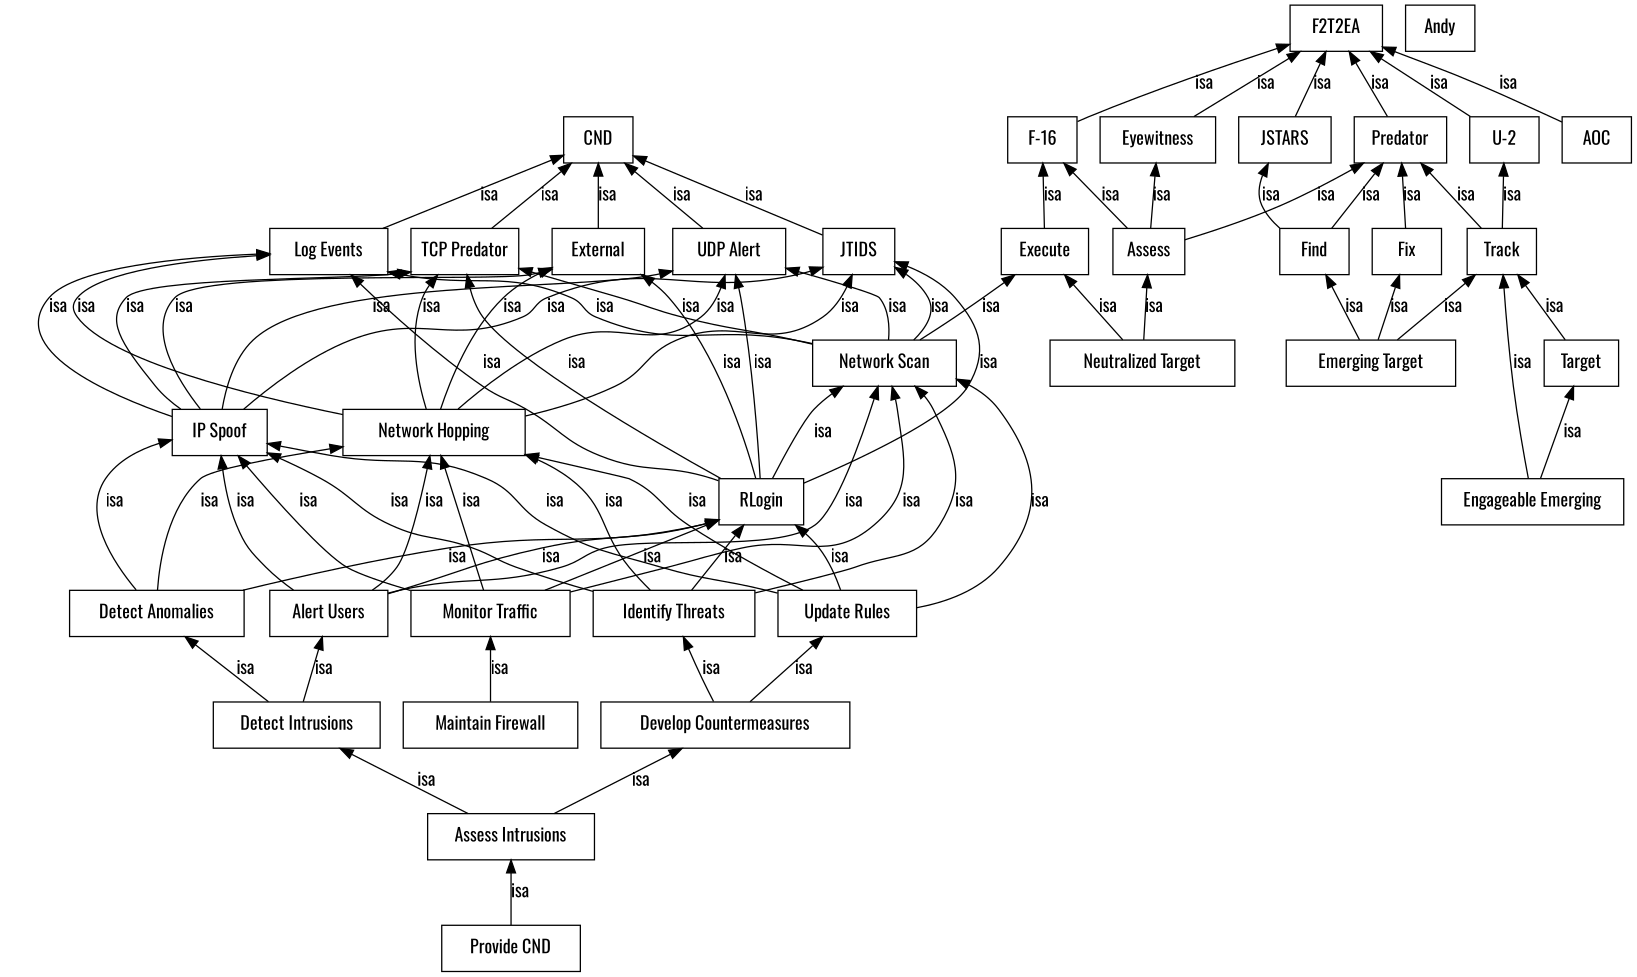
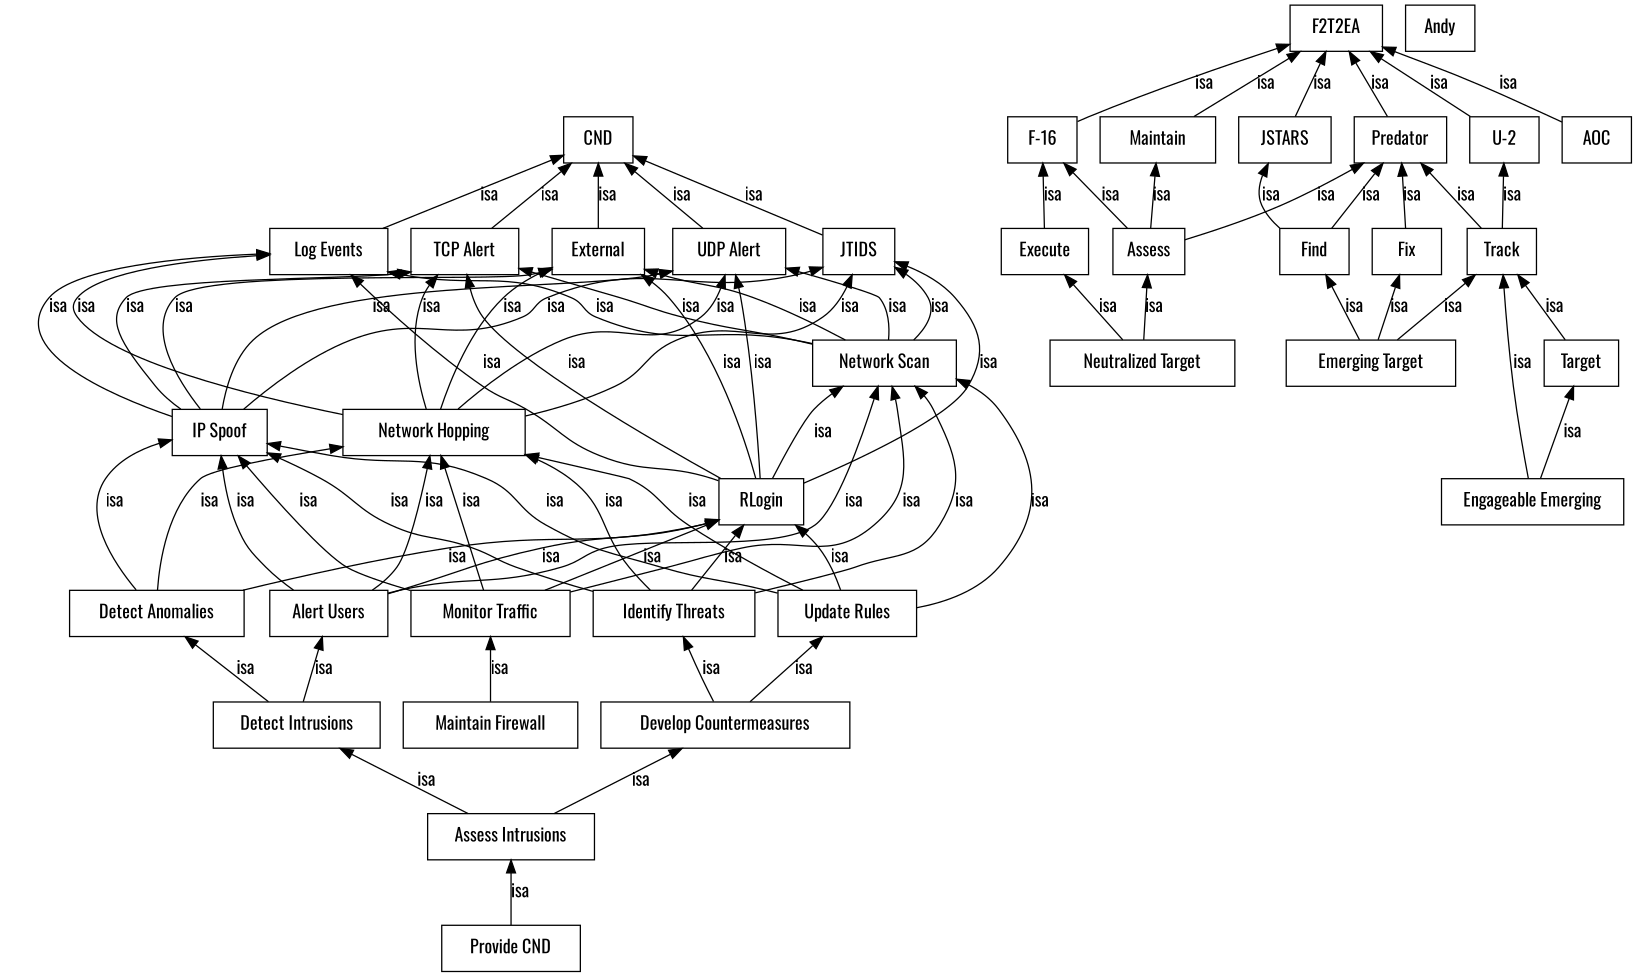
(1158, 140) -> (1158, 140)
(465, 252) -> (465, 252)
(958, 315) -> (754, 298)
